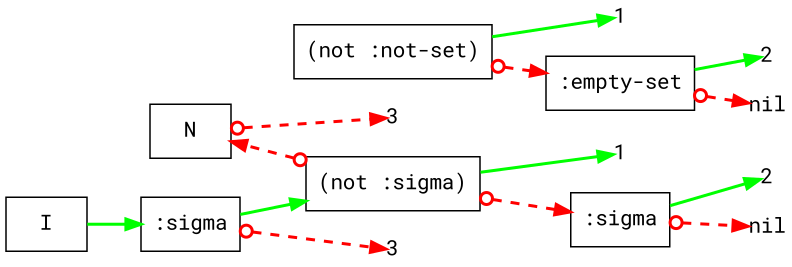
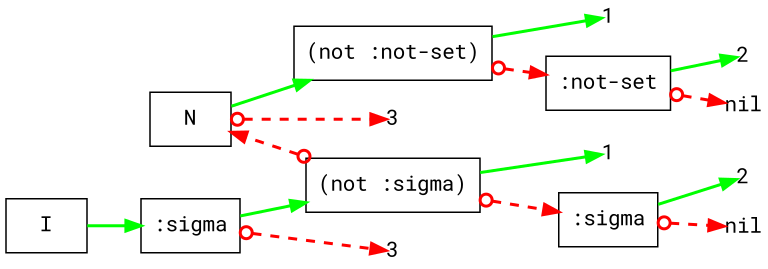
(620, 83) -> (608, 83)
none -> (263, 96)
